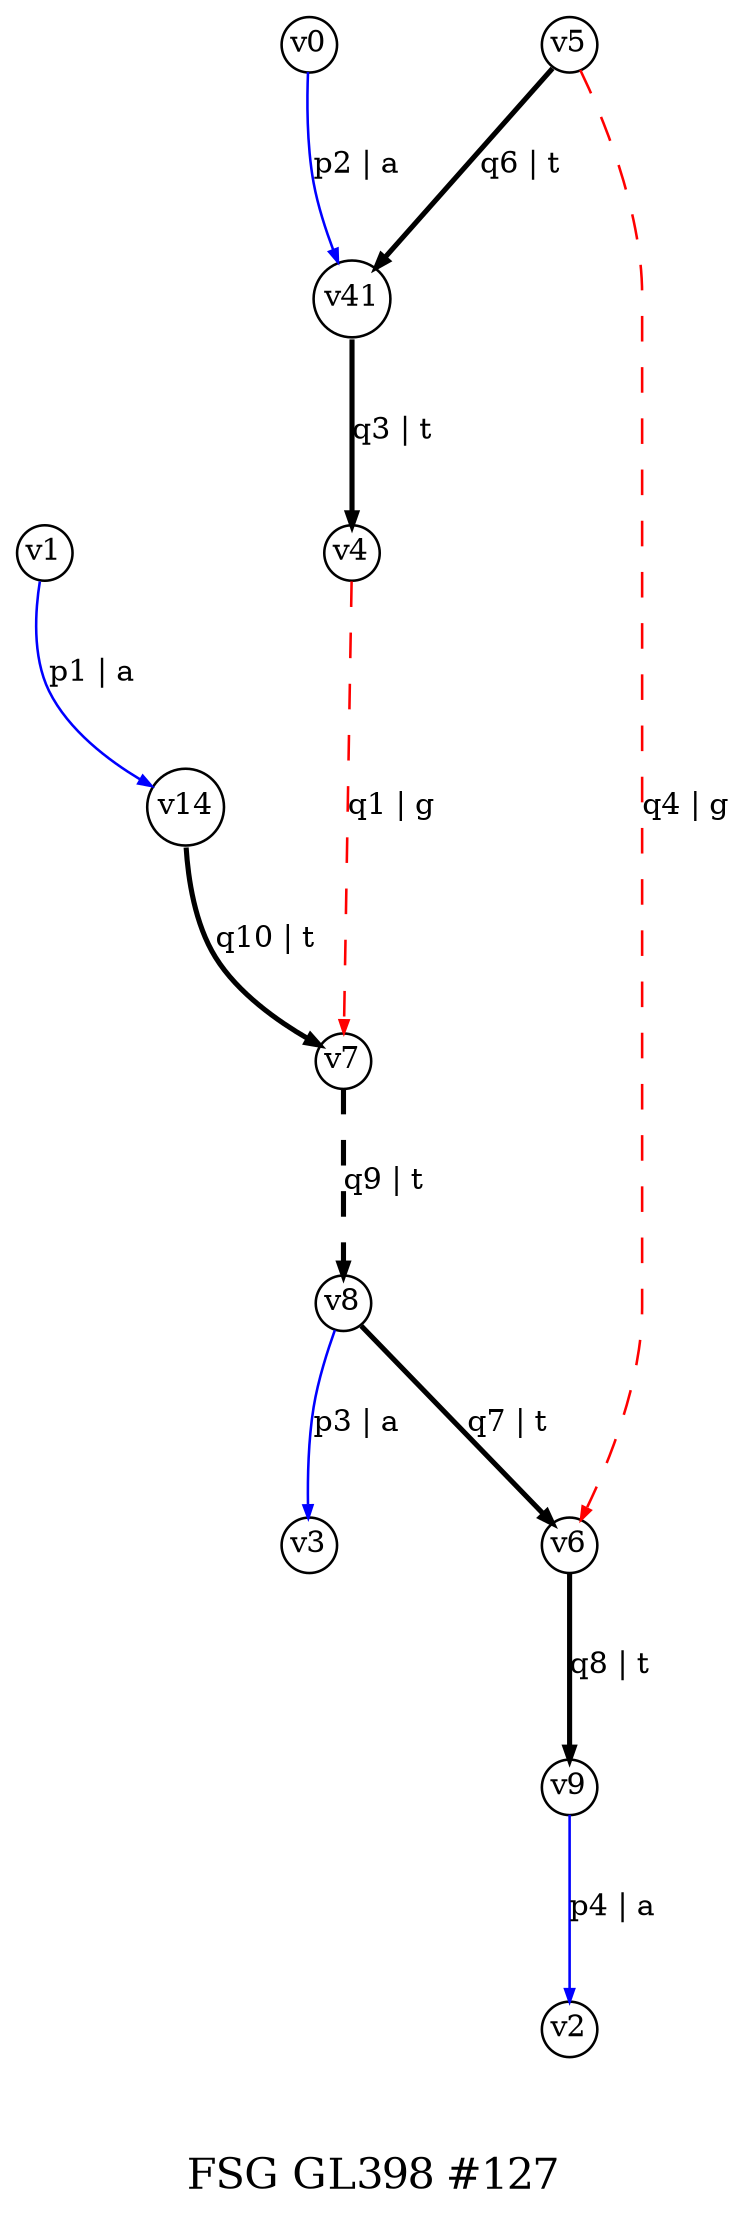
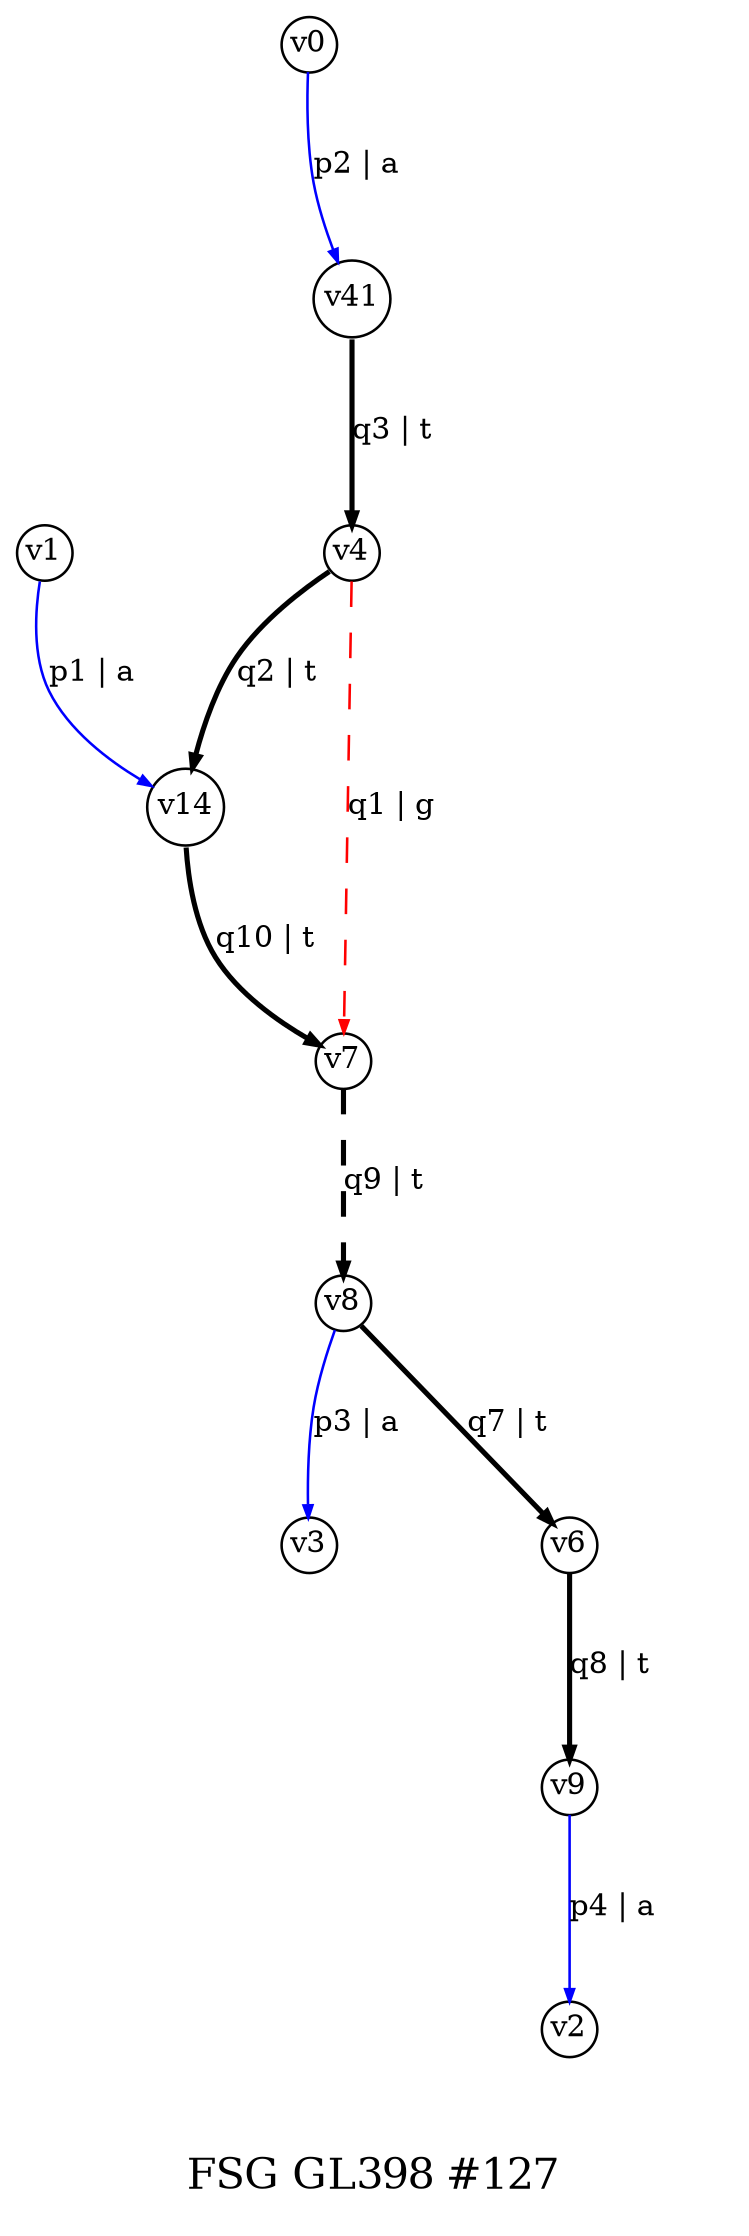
(570, 45) -> none
none -> (243, 649)
